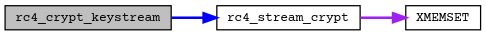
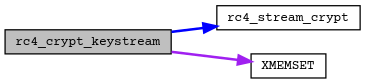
(377, 18) -> (205, 56)
